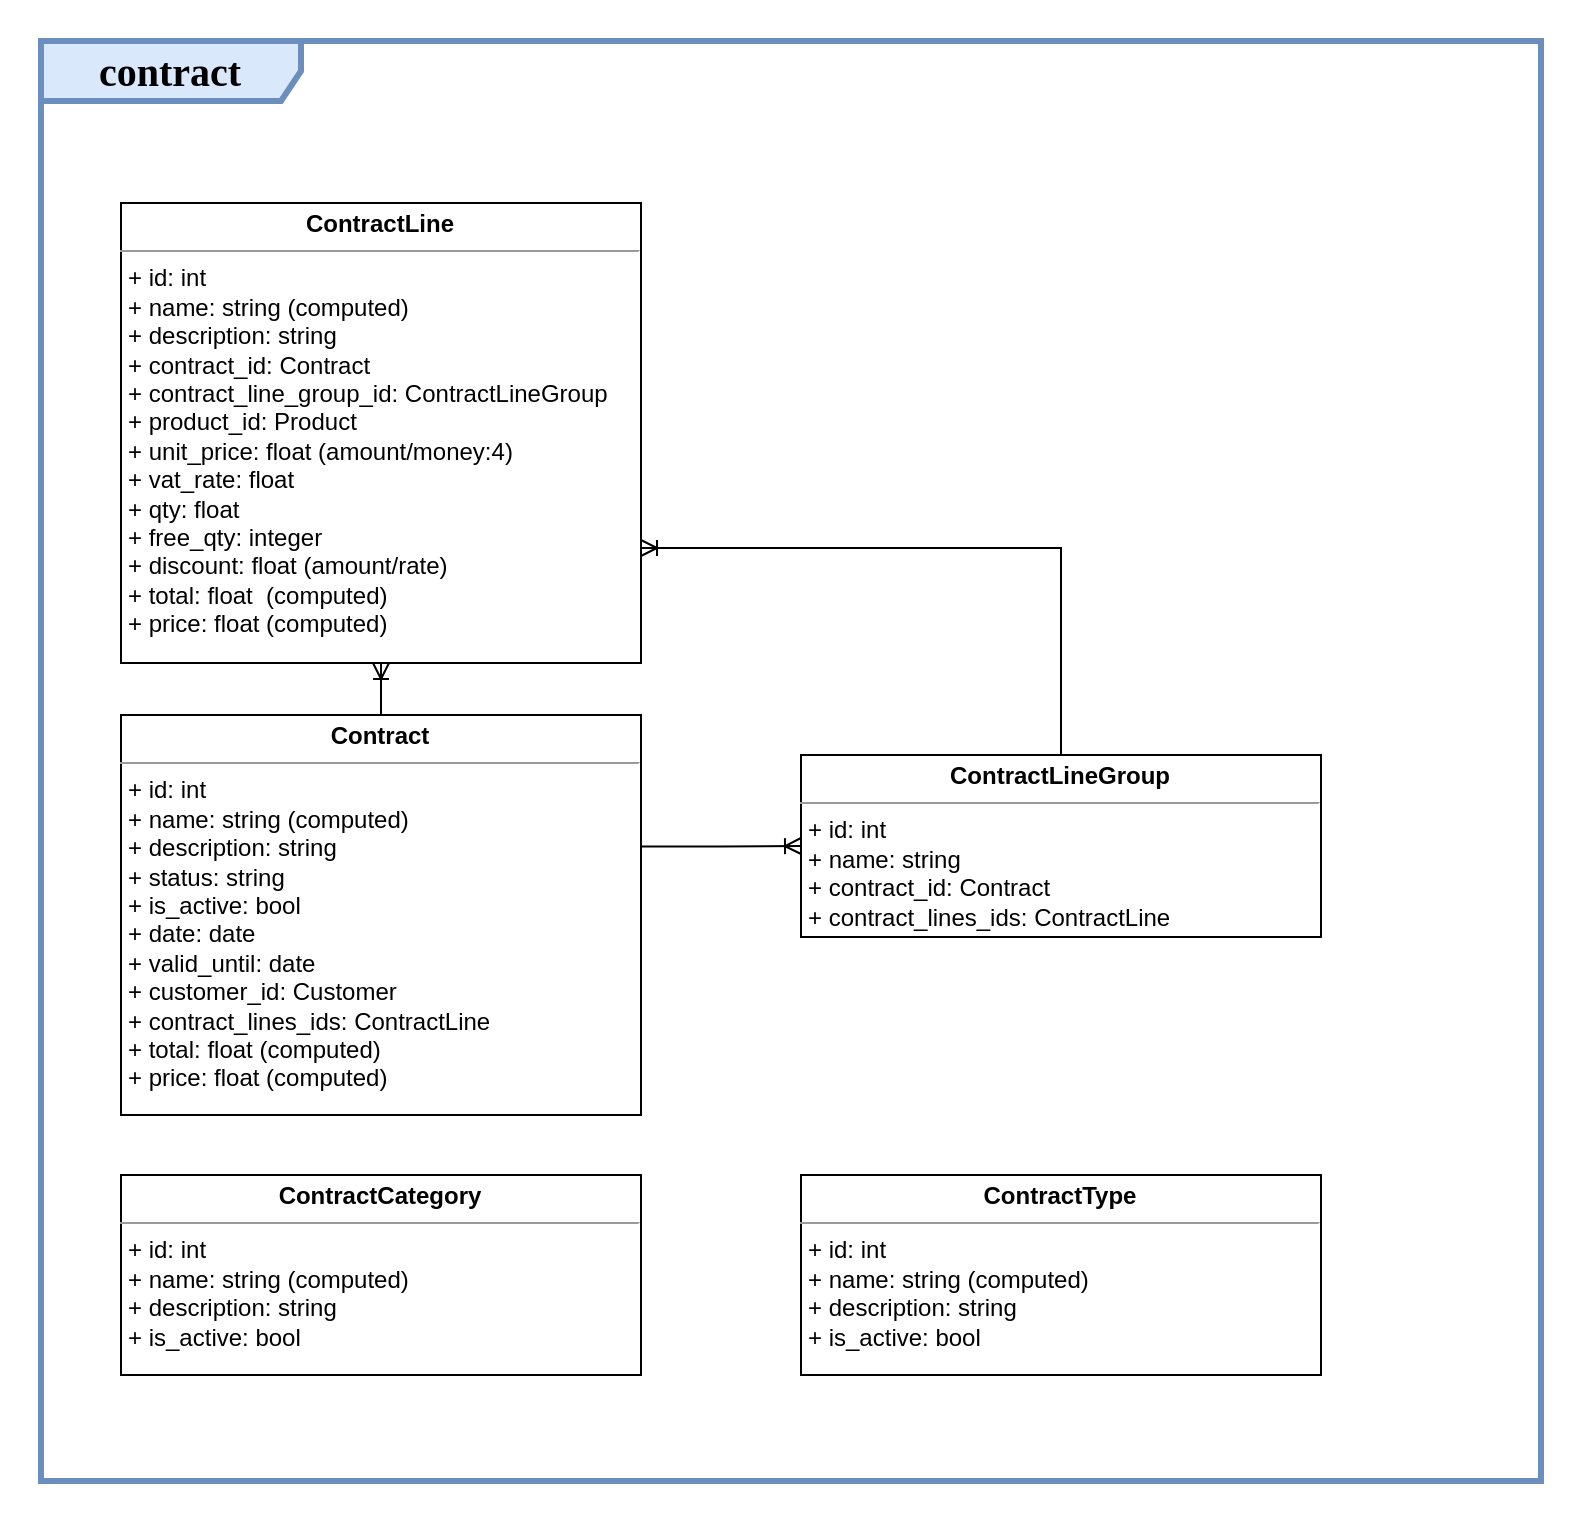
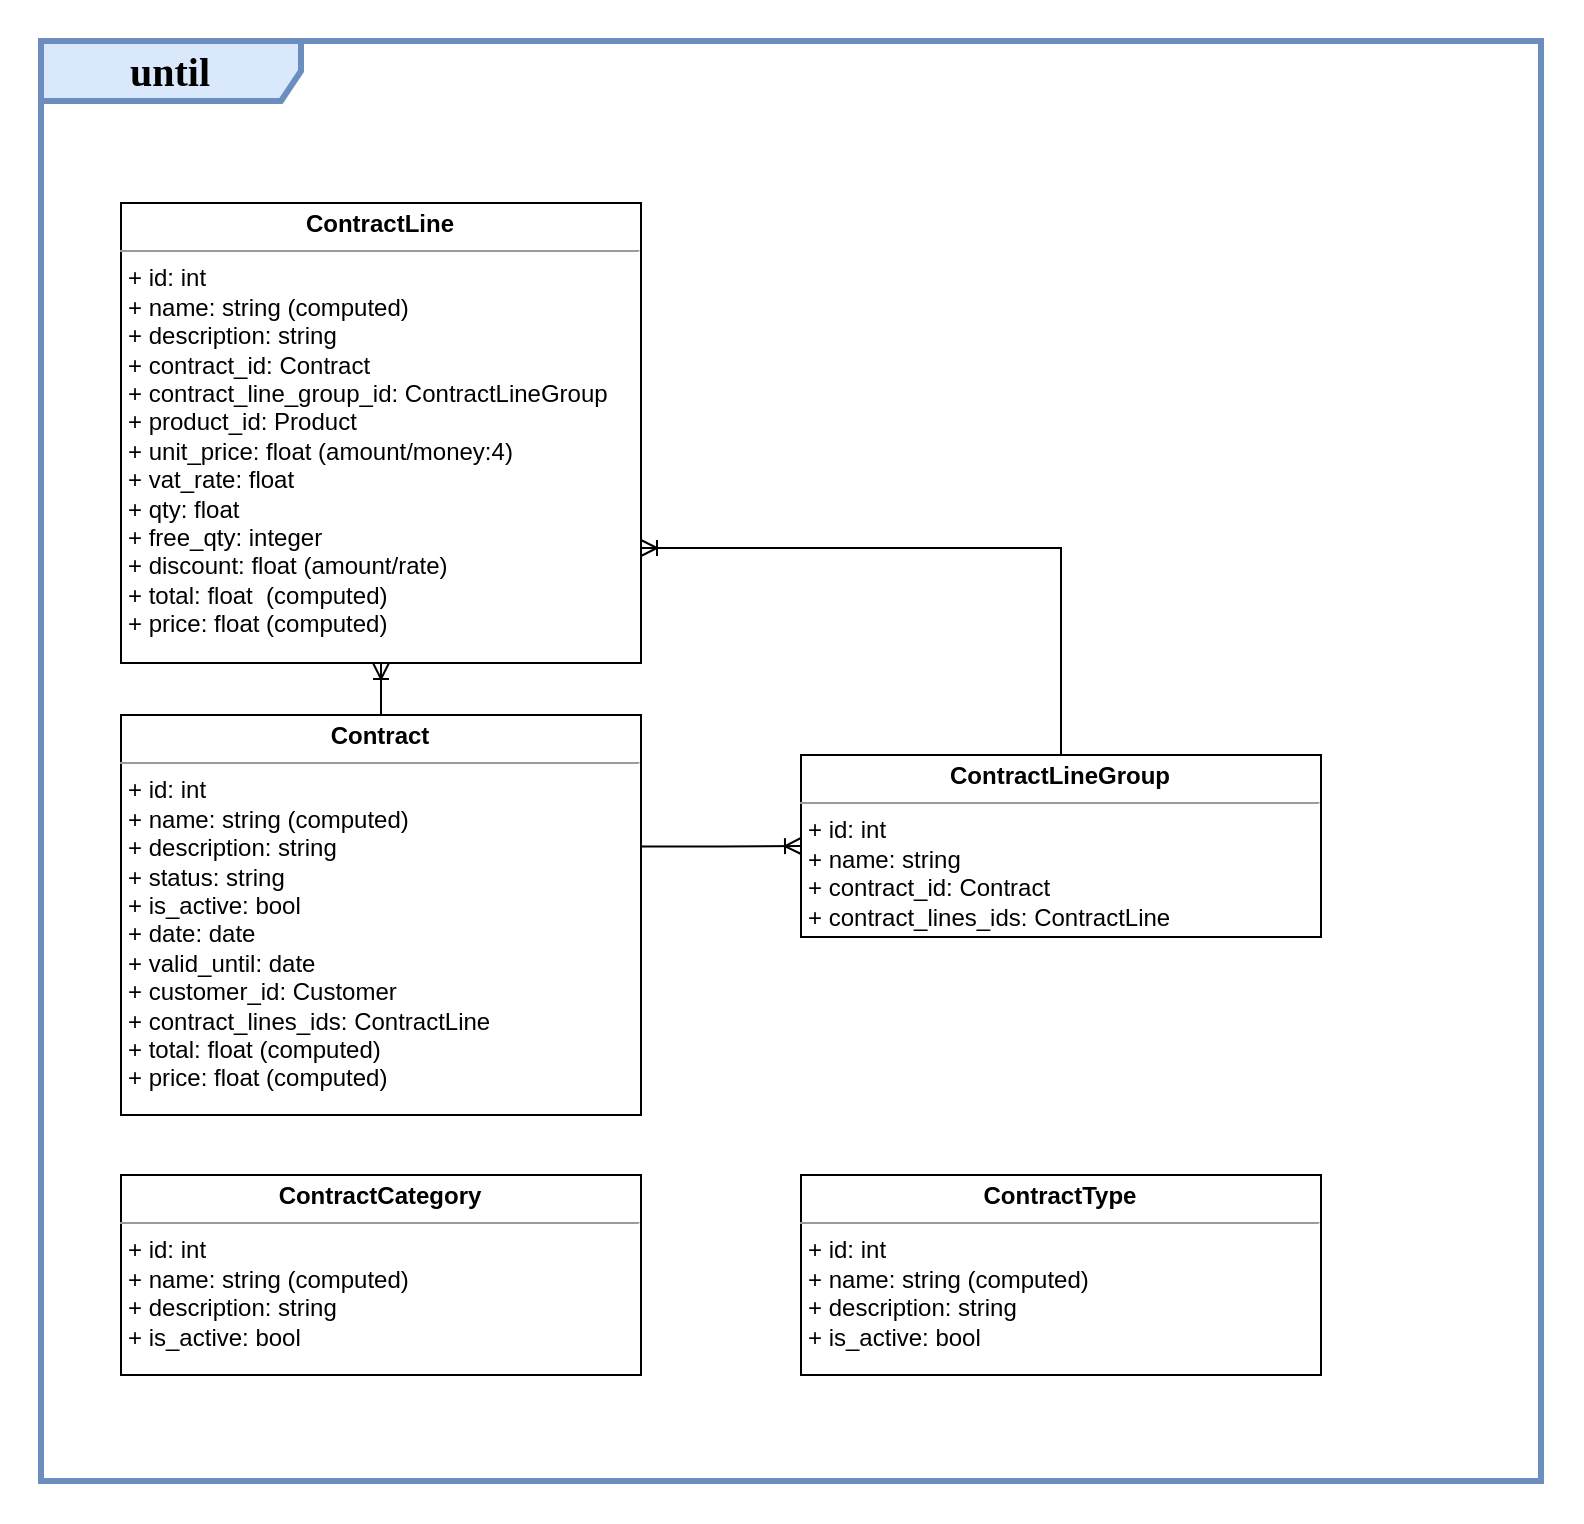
(171, 71) -> (171, 71)
